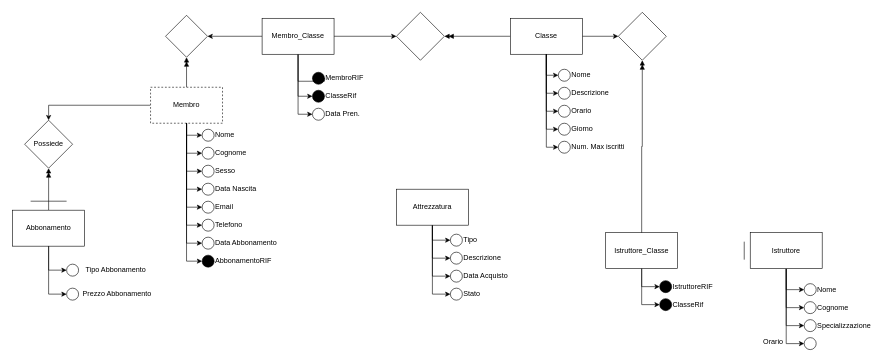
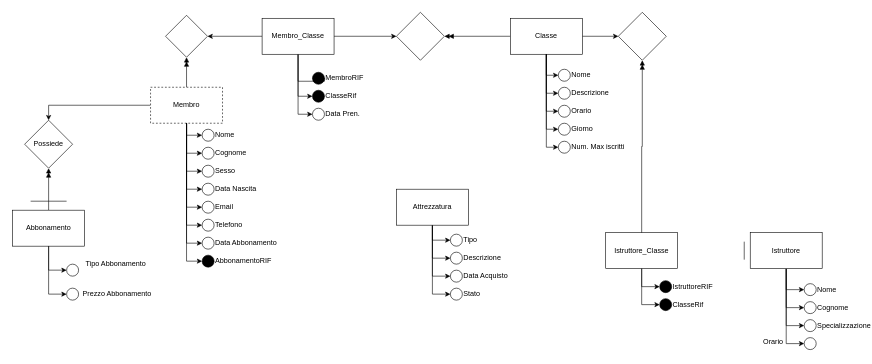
(117, 270) -> (117, 264)
